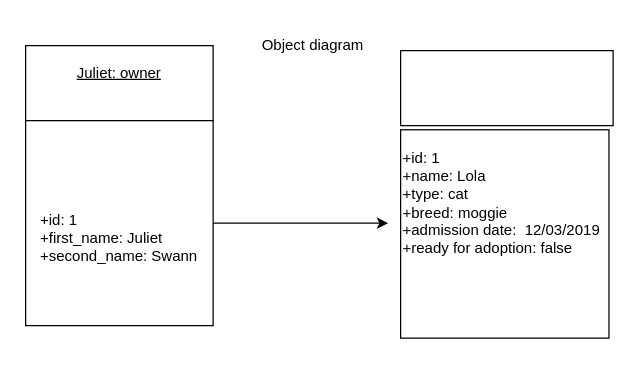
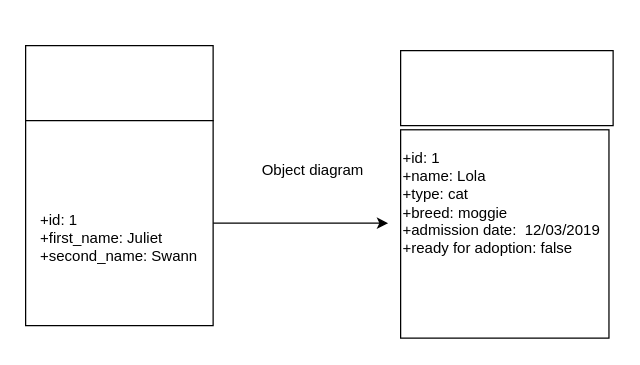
(313, 46) -> (313, 171)
(119, 73) -> none
